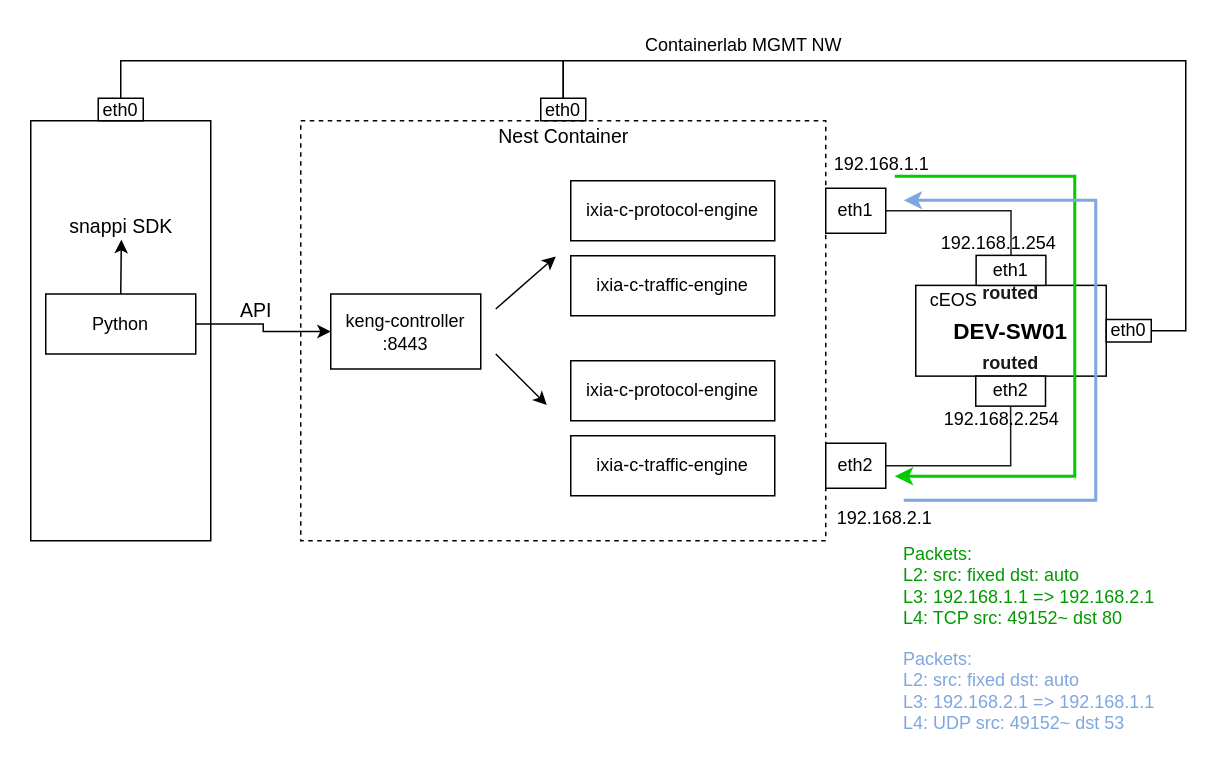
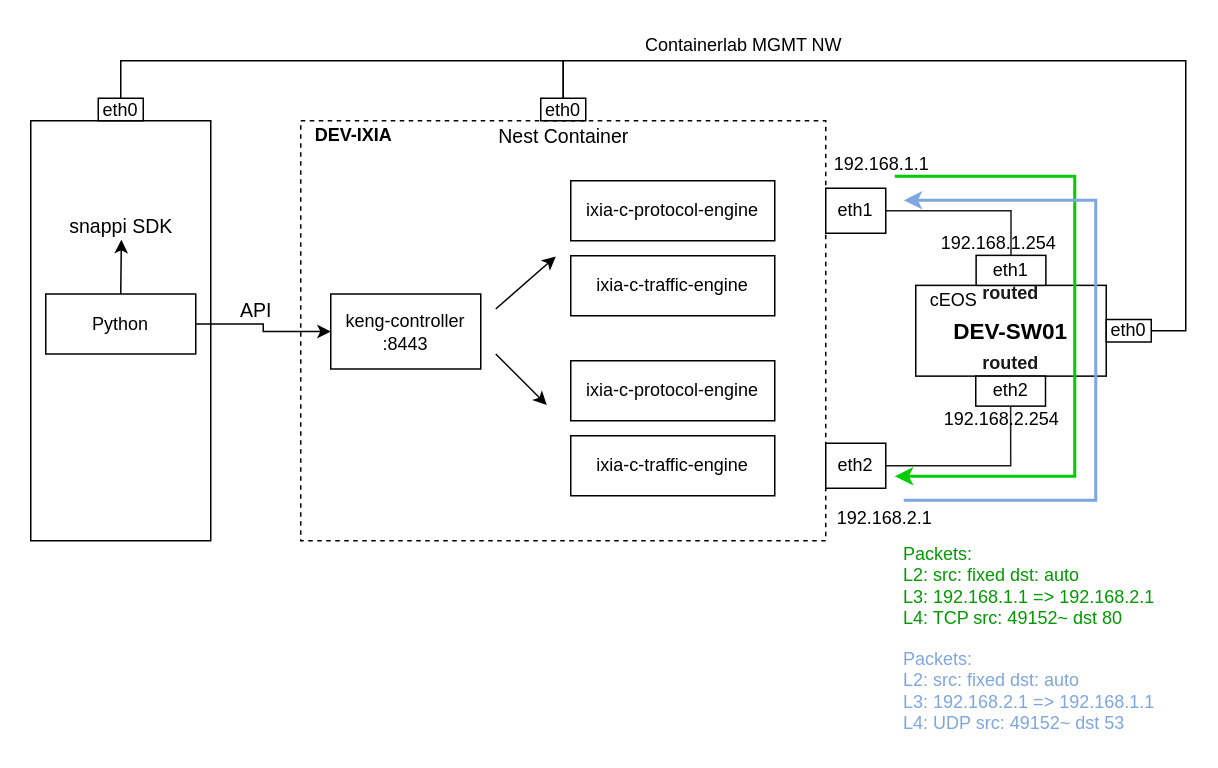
none -> (353, 136)
